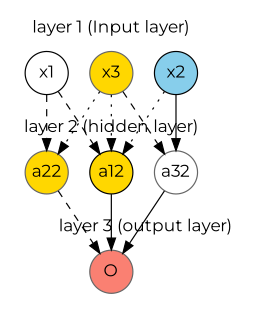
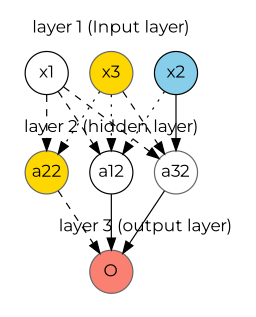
none -> (119, 129)
(111, 172) -> (111, 172)
